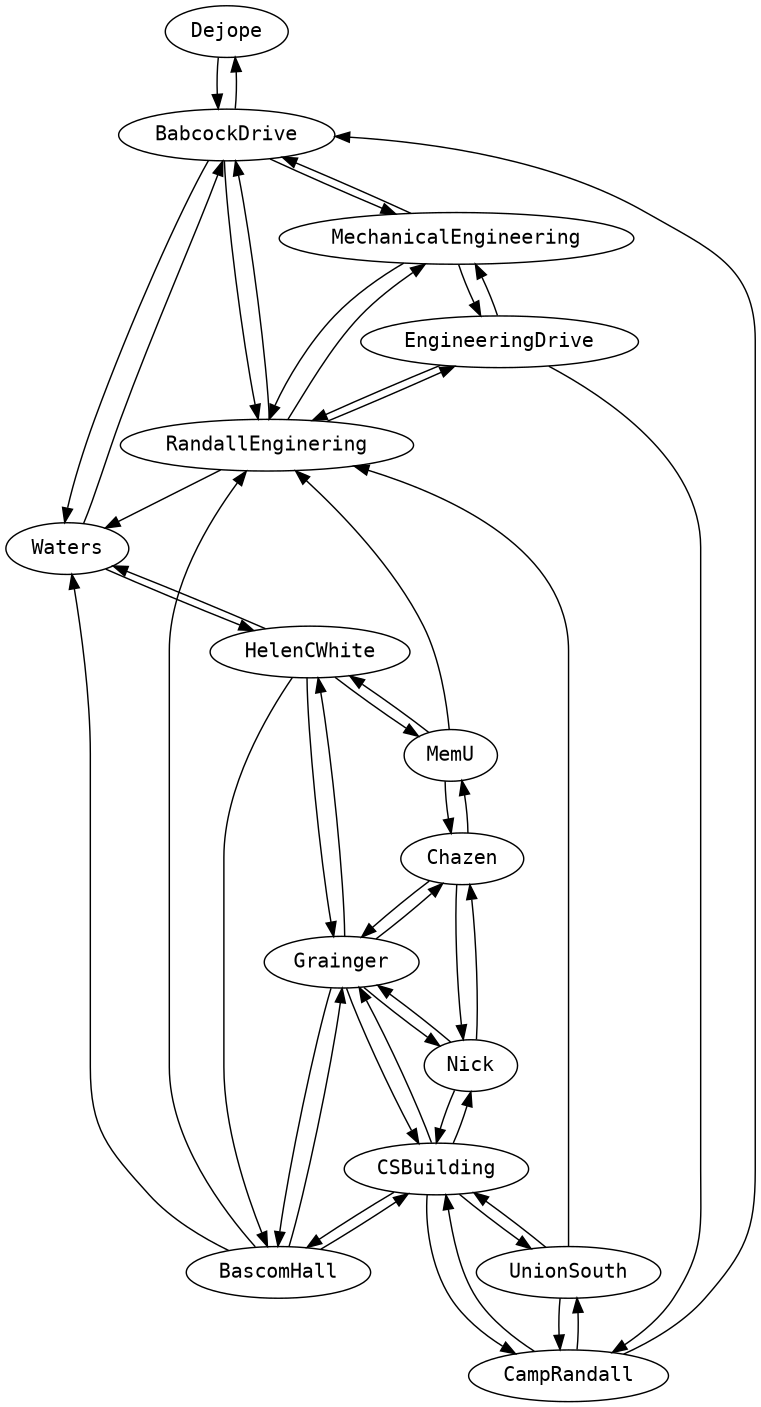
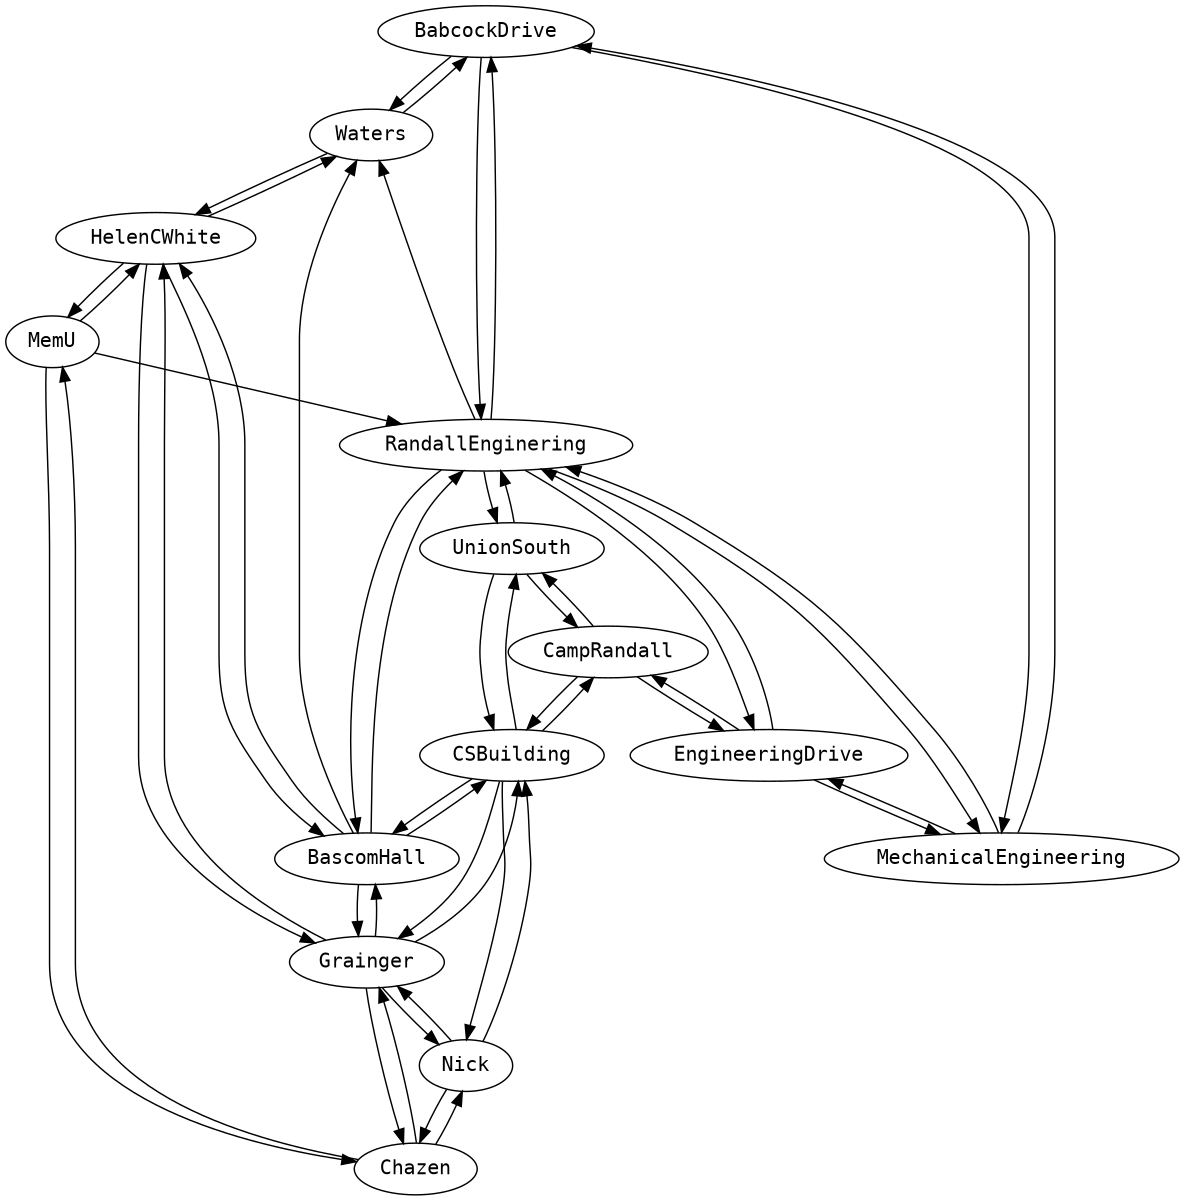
(227, 32) -> none
none -> (488, 490)
none -> (245, 565)
(755, 632) -> (674, 700)
none -> (360, 633)
